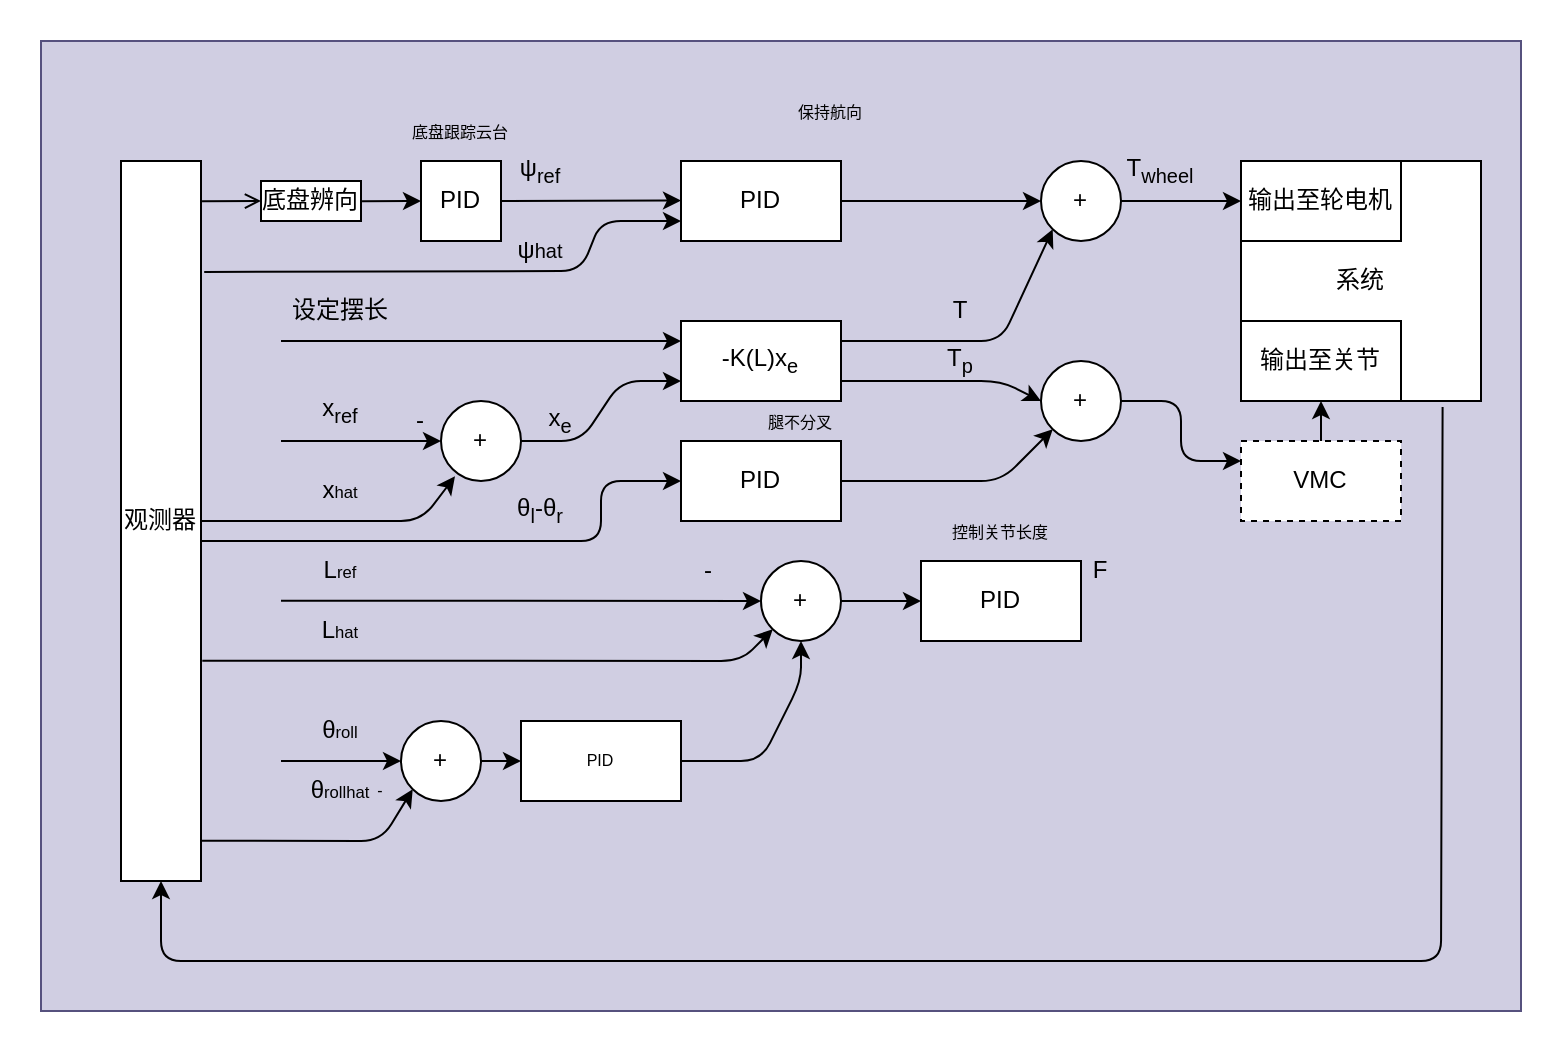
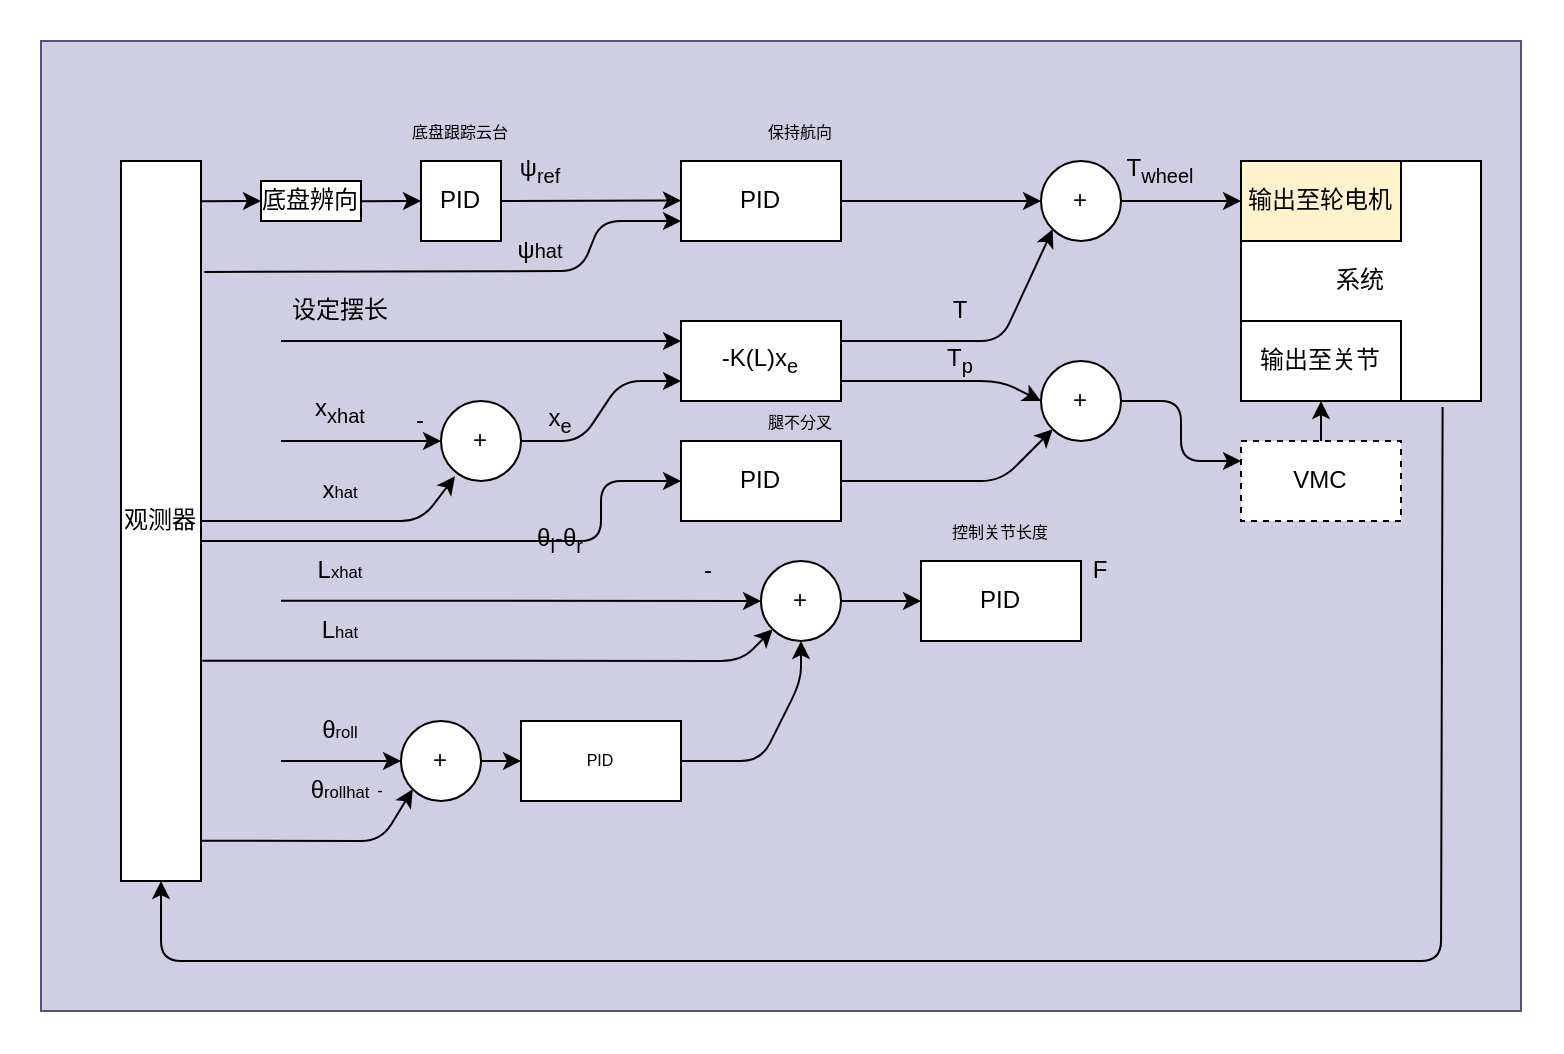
(831, 111) -> (801, 131)
(249, 201) -> (246, 201)
(1321, 201) -> (1321, 201)
(341, 411) -> (341, 411)
(541, 511) -> (561, 541)
(341, 571) -> (341, 571)
